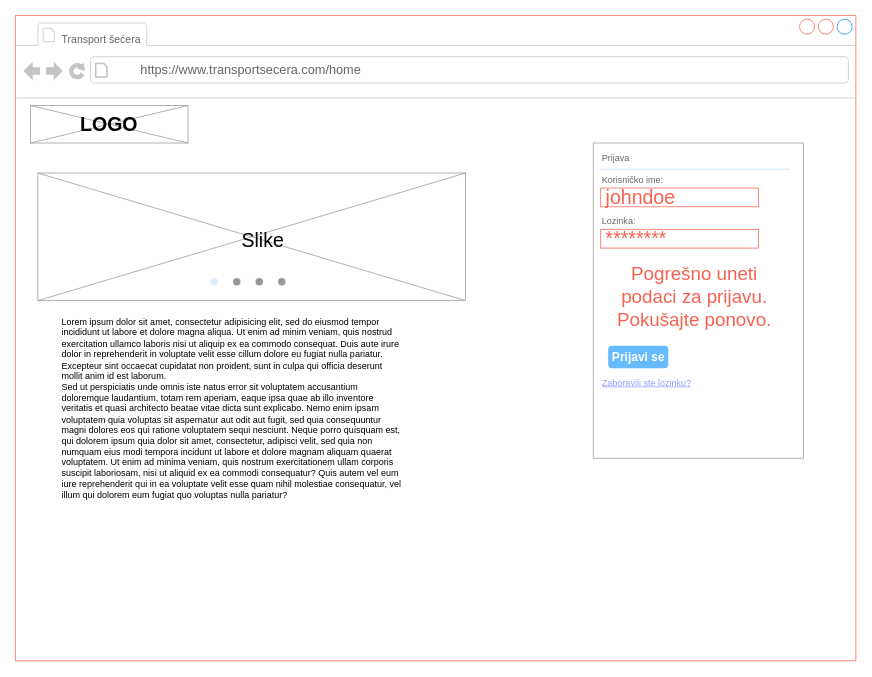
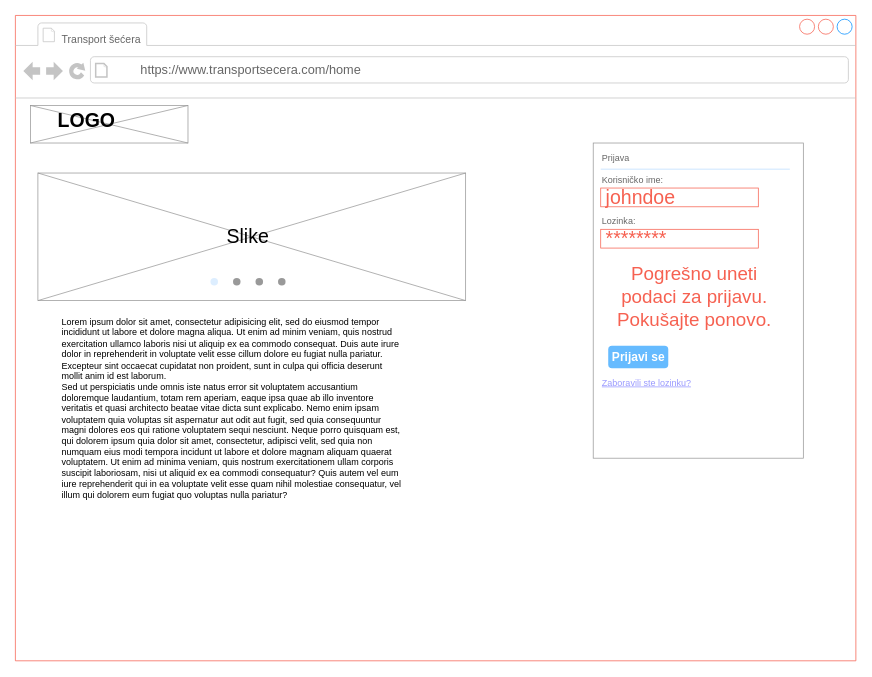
(109, 124) -> (87, 120)
(263, 240) -> (248, 237)
